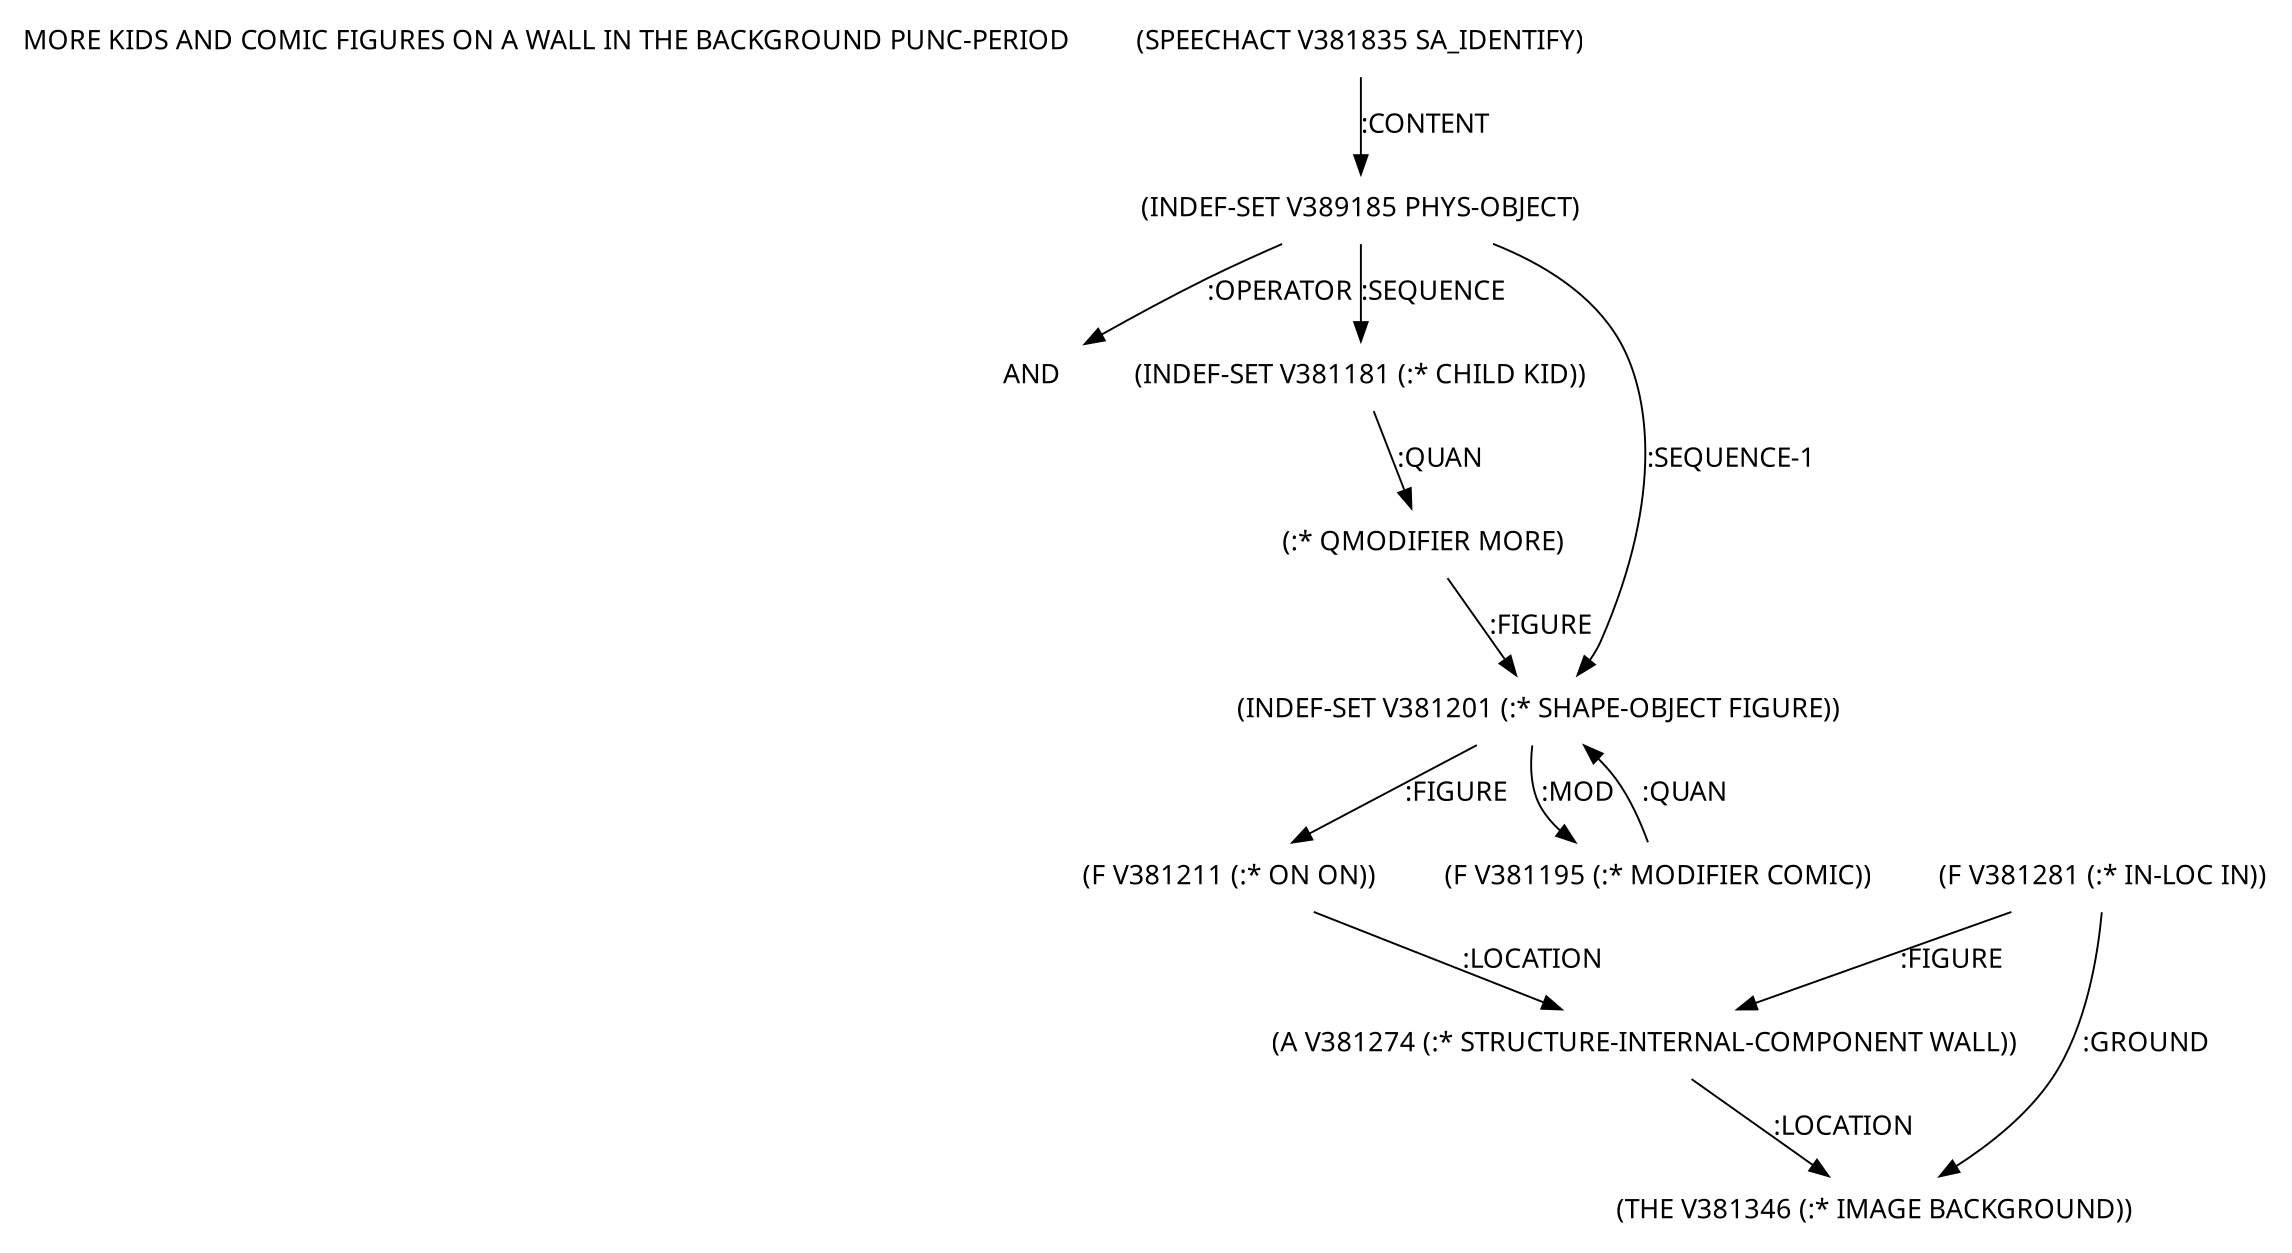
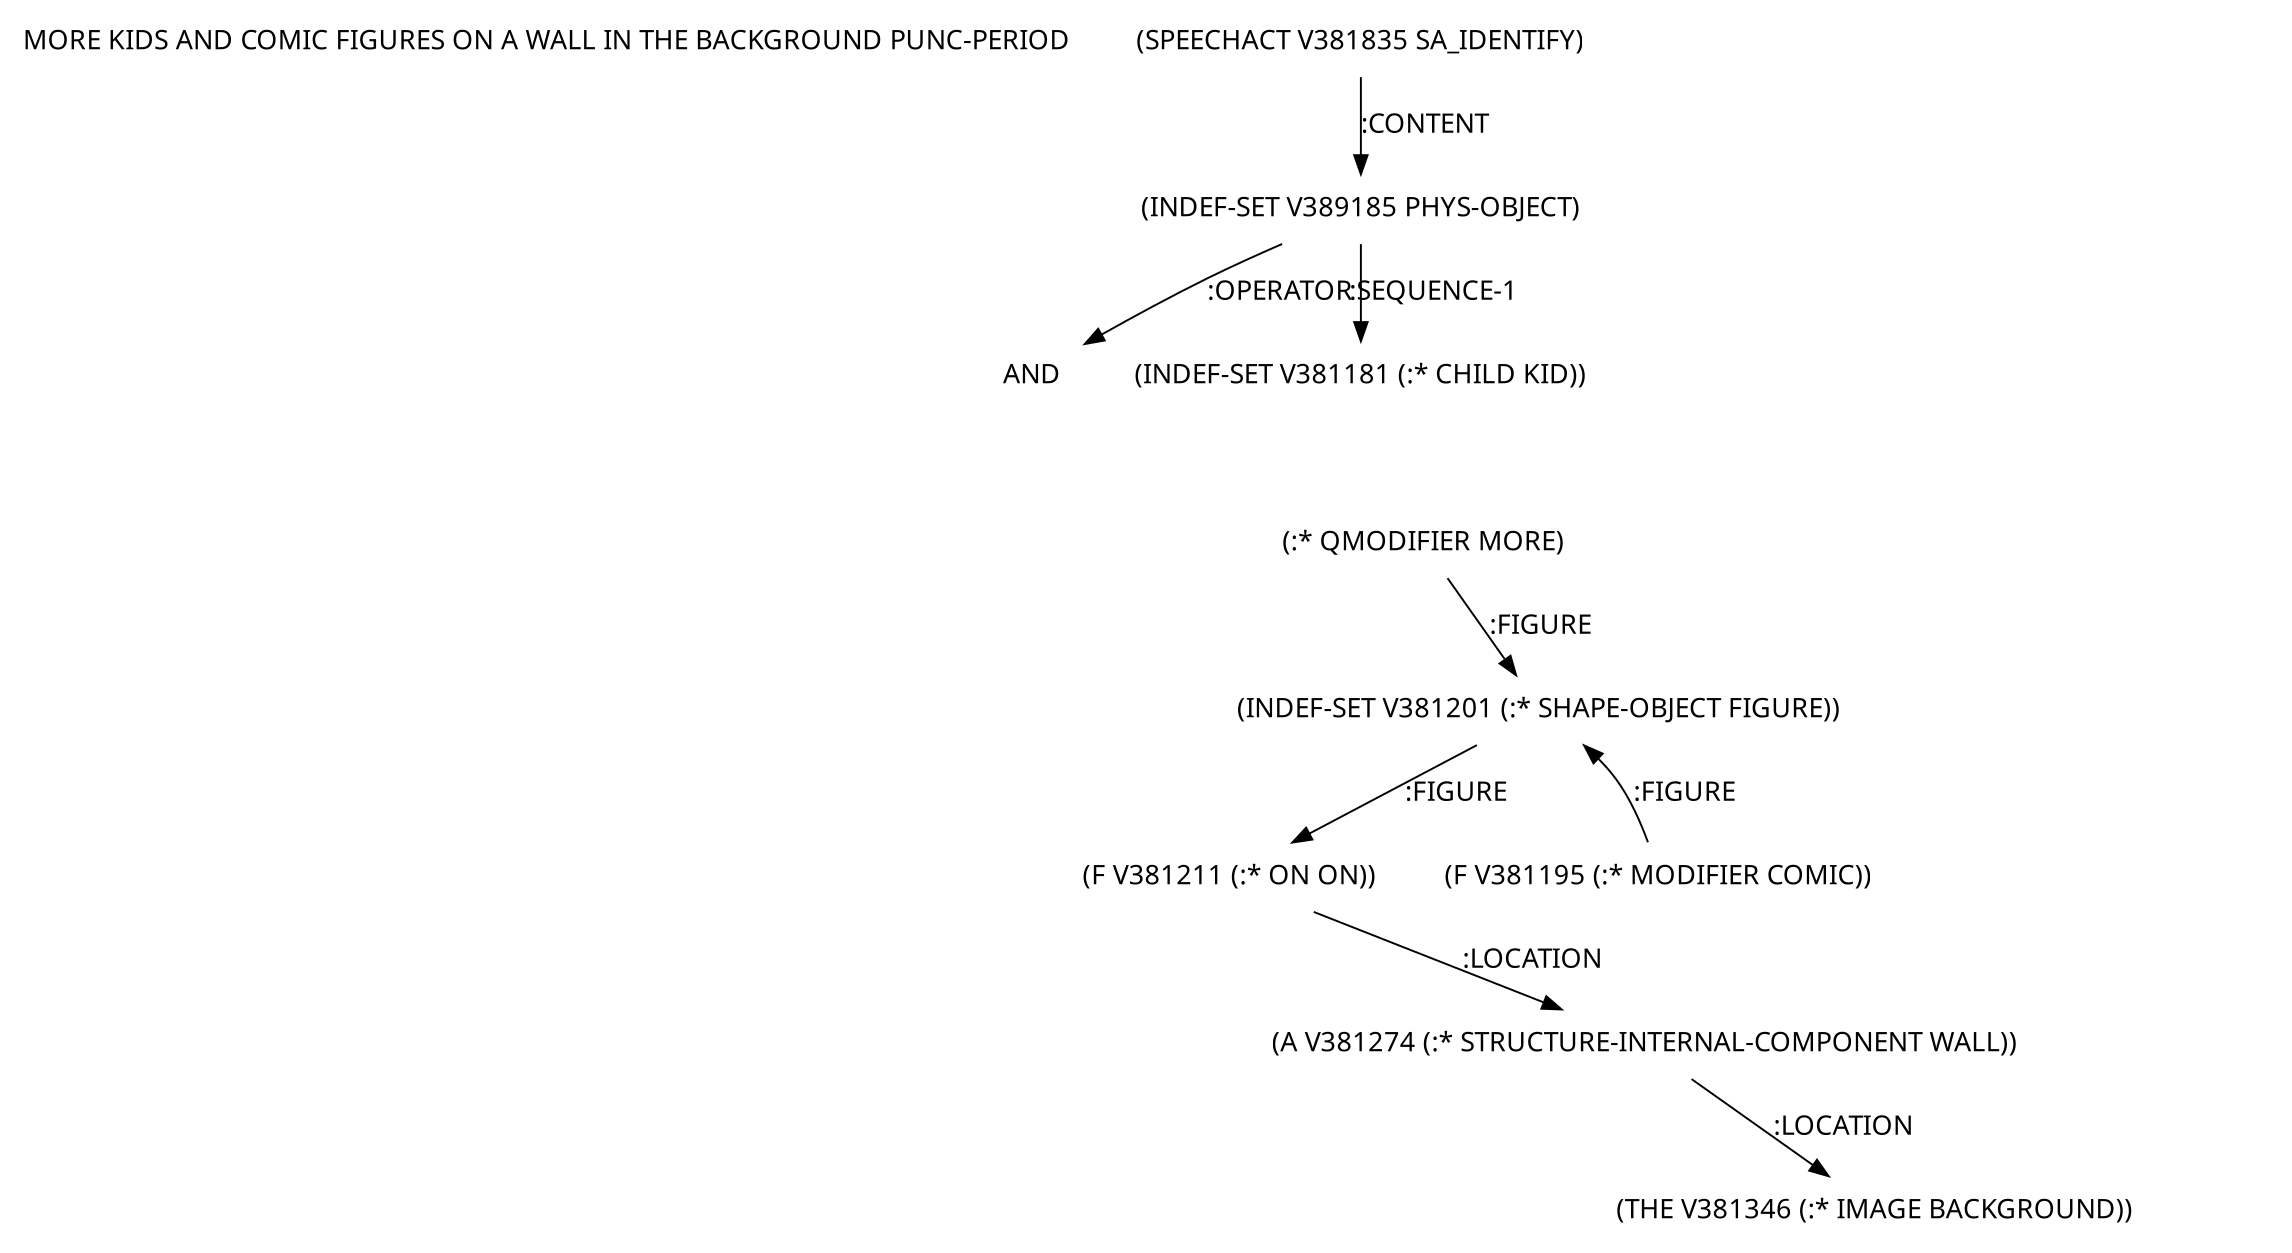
(1434, 293) -> (1434, 293)
(1644, 422) -> none
(1389, 450) -> none
(1535, 792) -> none
(1685, 794) -> (1685, 794)
(2104, 877) -> none
